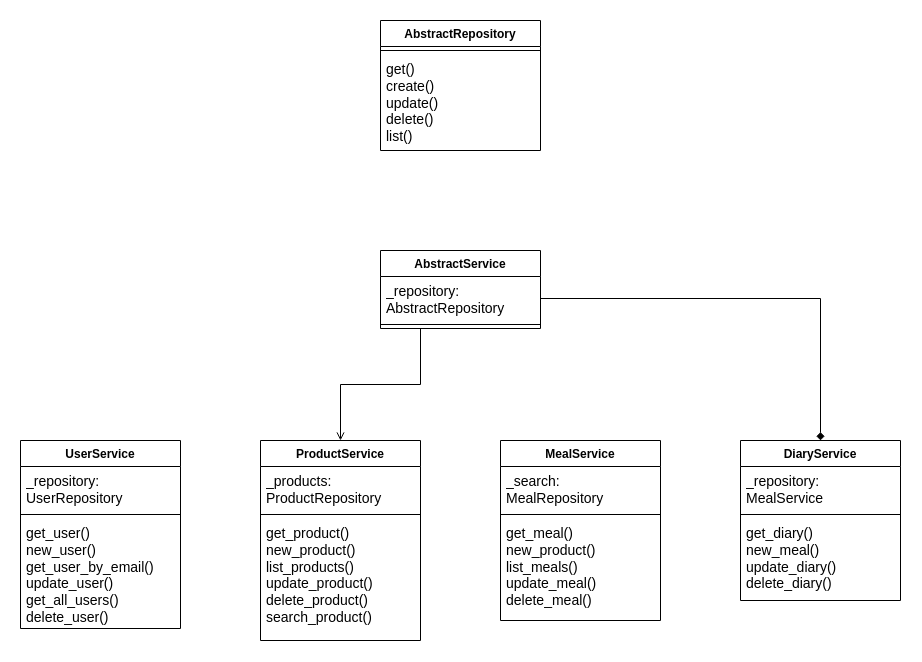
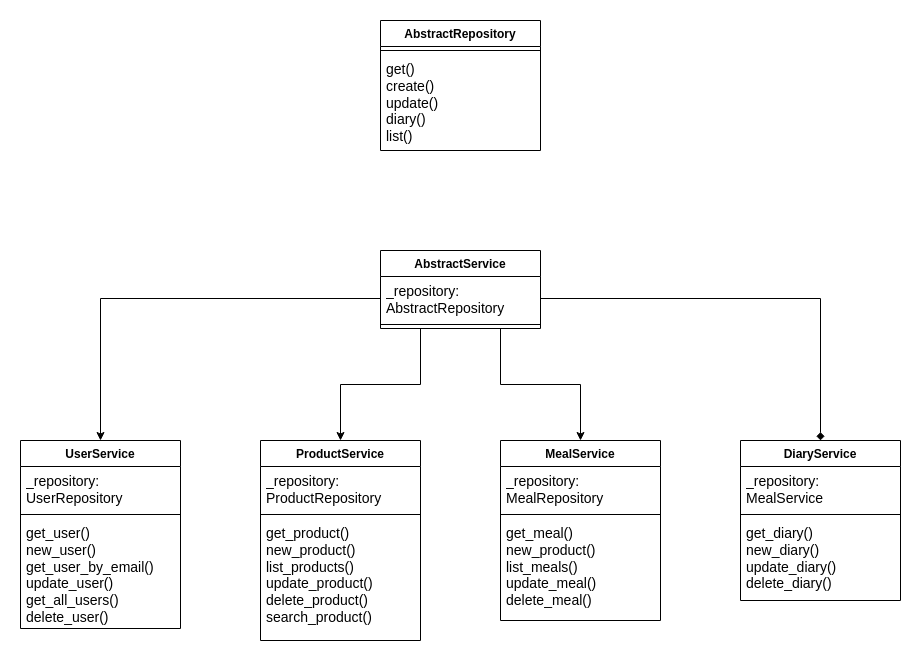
(413, 98) -> (413, 98)
none -> (173, 299)
none -> (538, 385)
(341, 434) -> (341, 432)
(578, 481) -> (582, 488)
(342, 488) -> (342, 488)
(792, 554) -> (792, 554)
